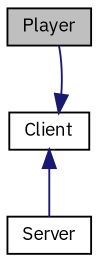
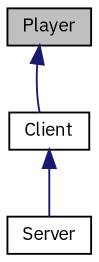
(62, 70) -> (37, 89)
